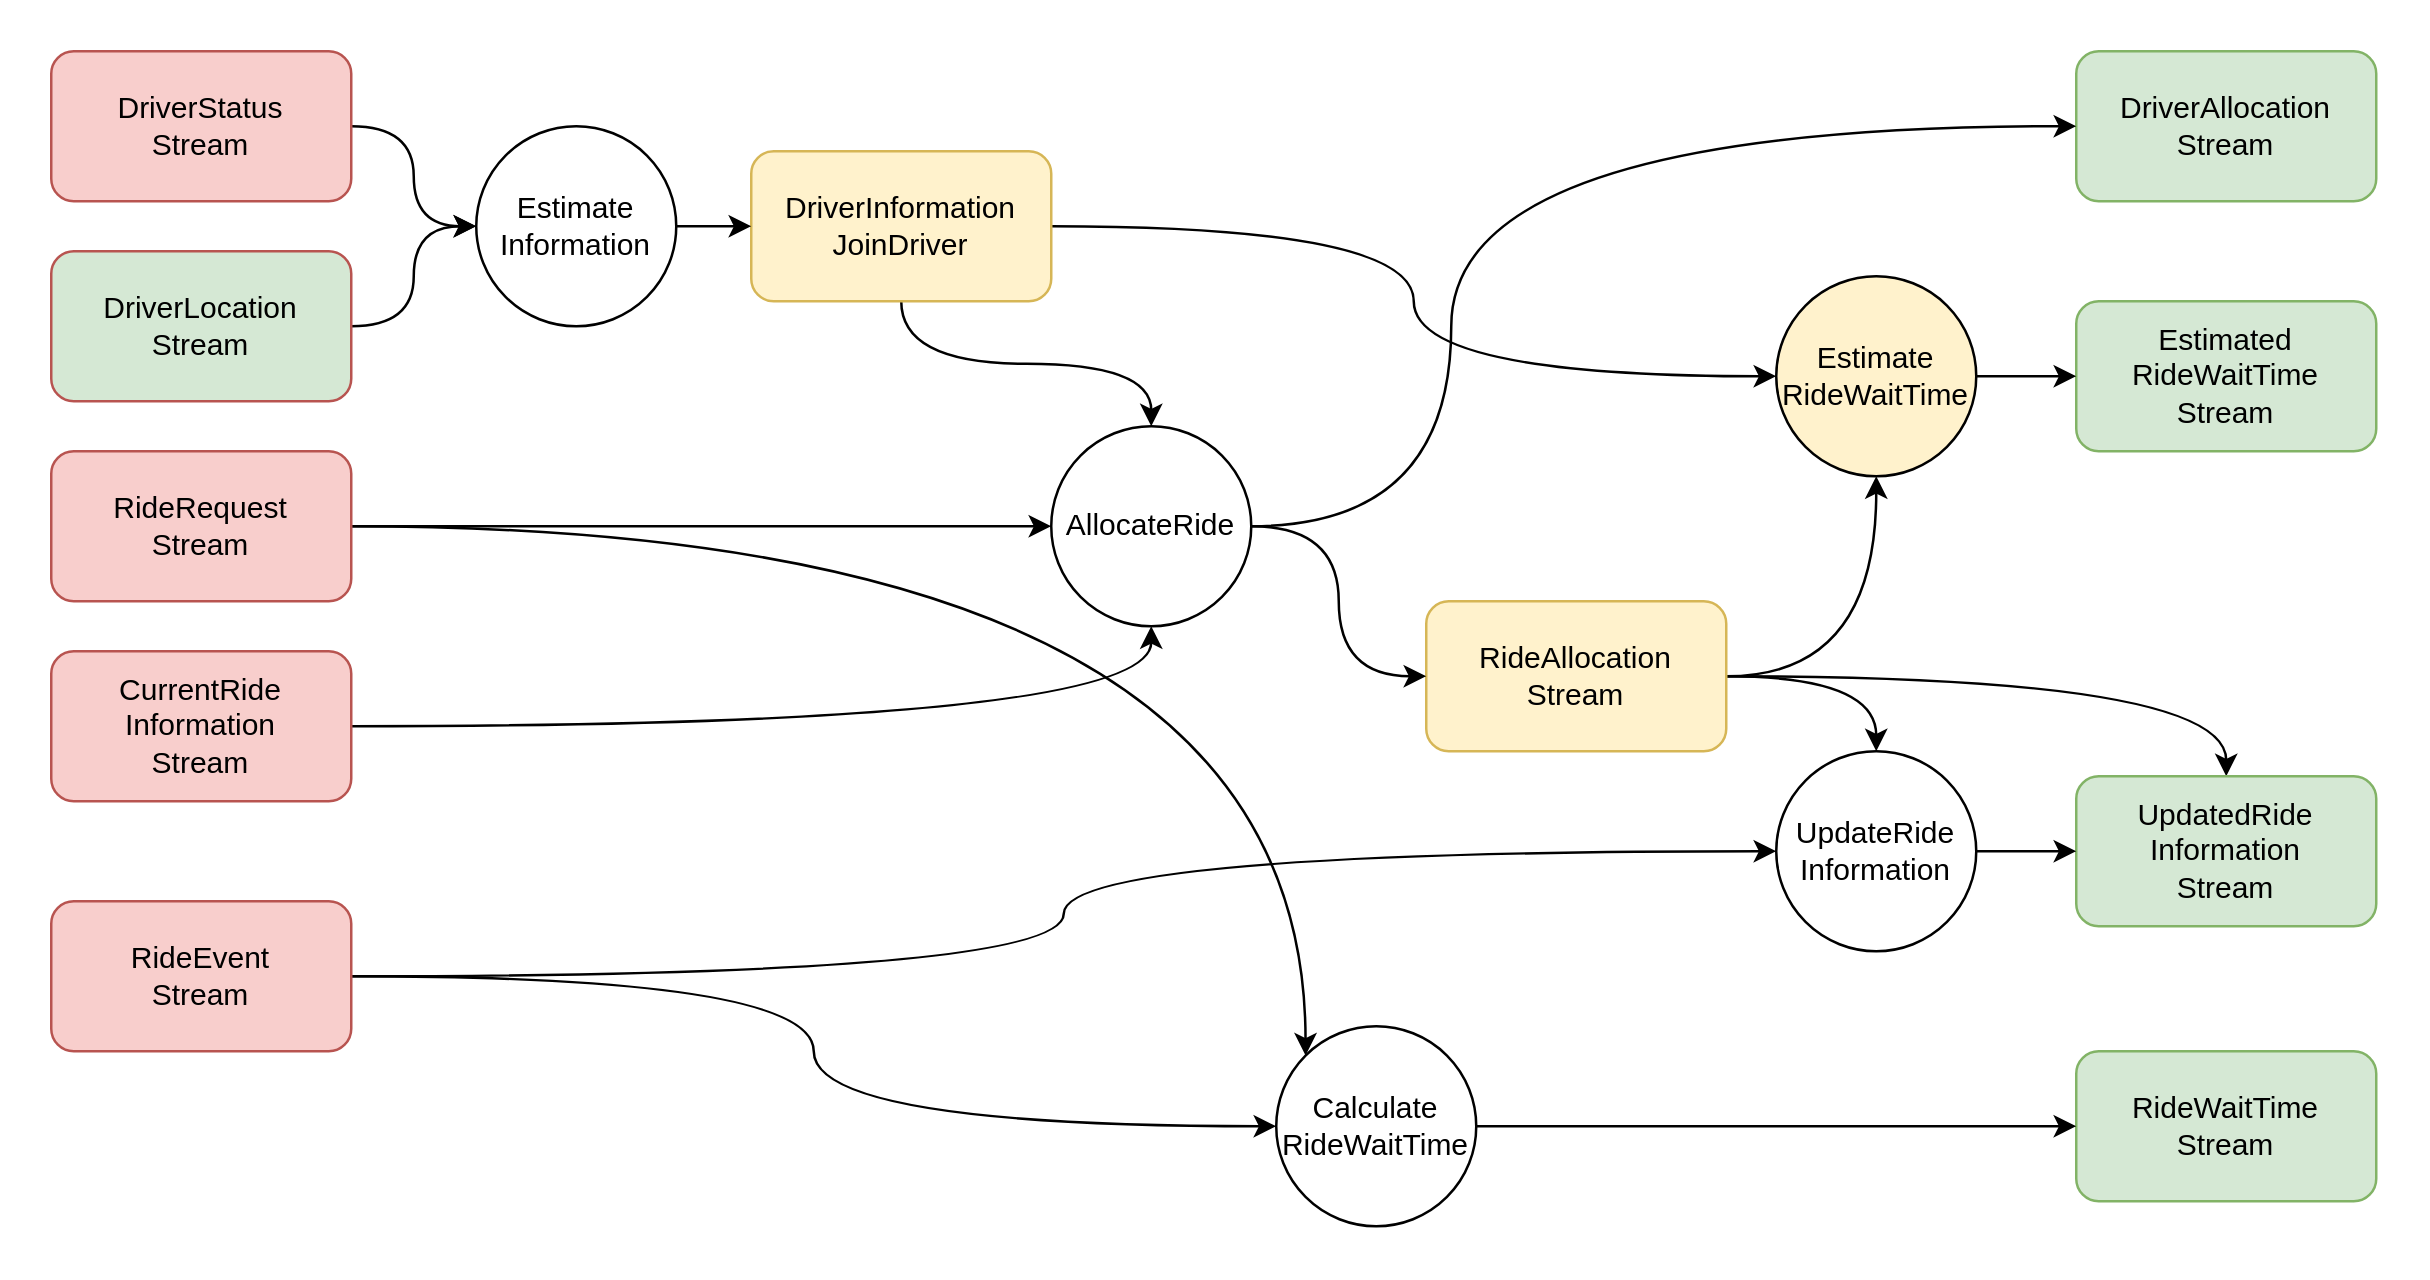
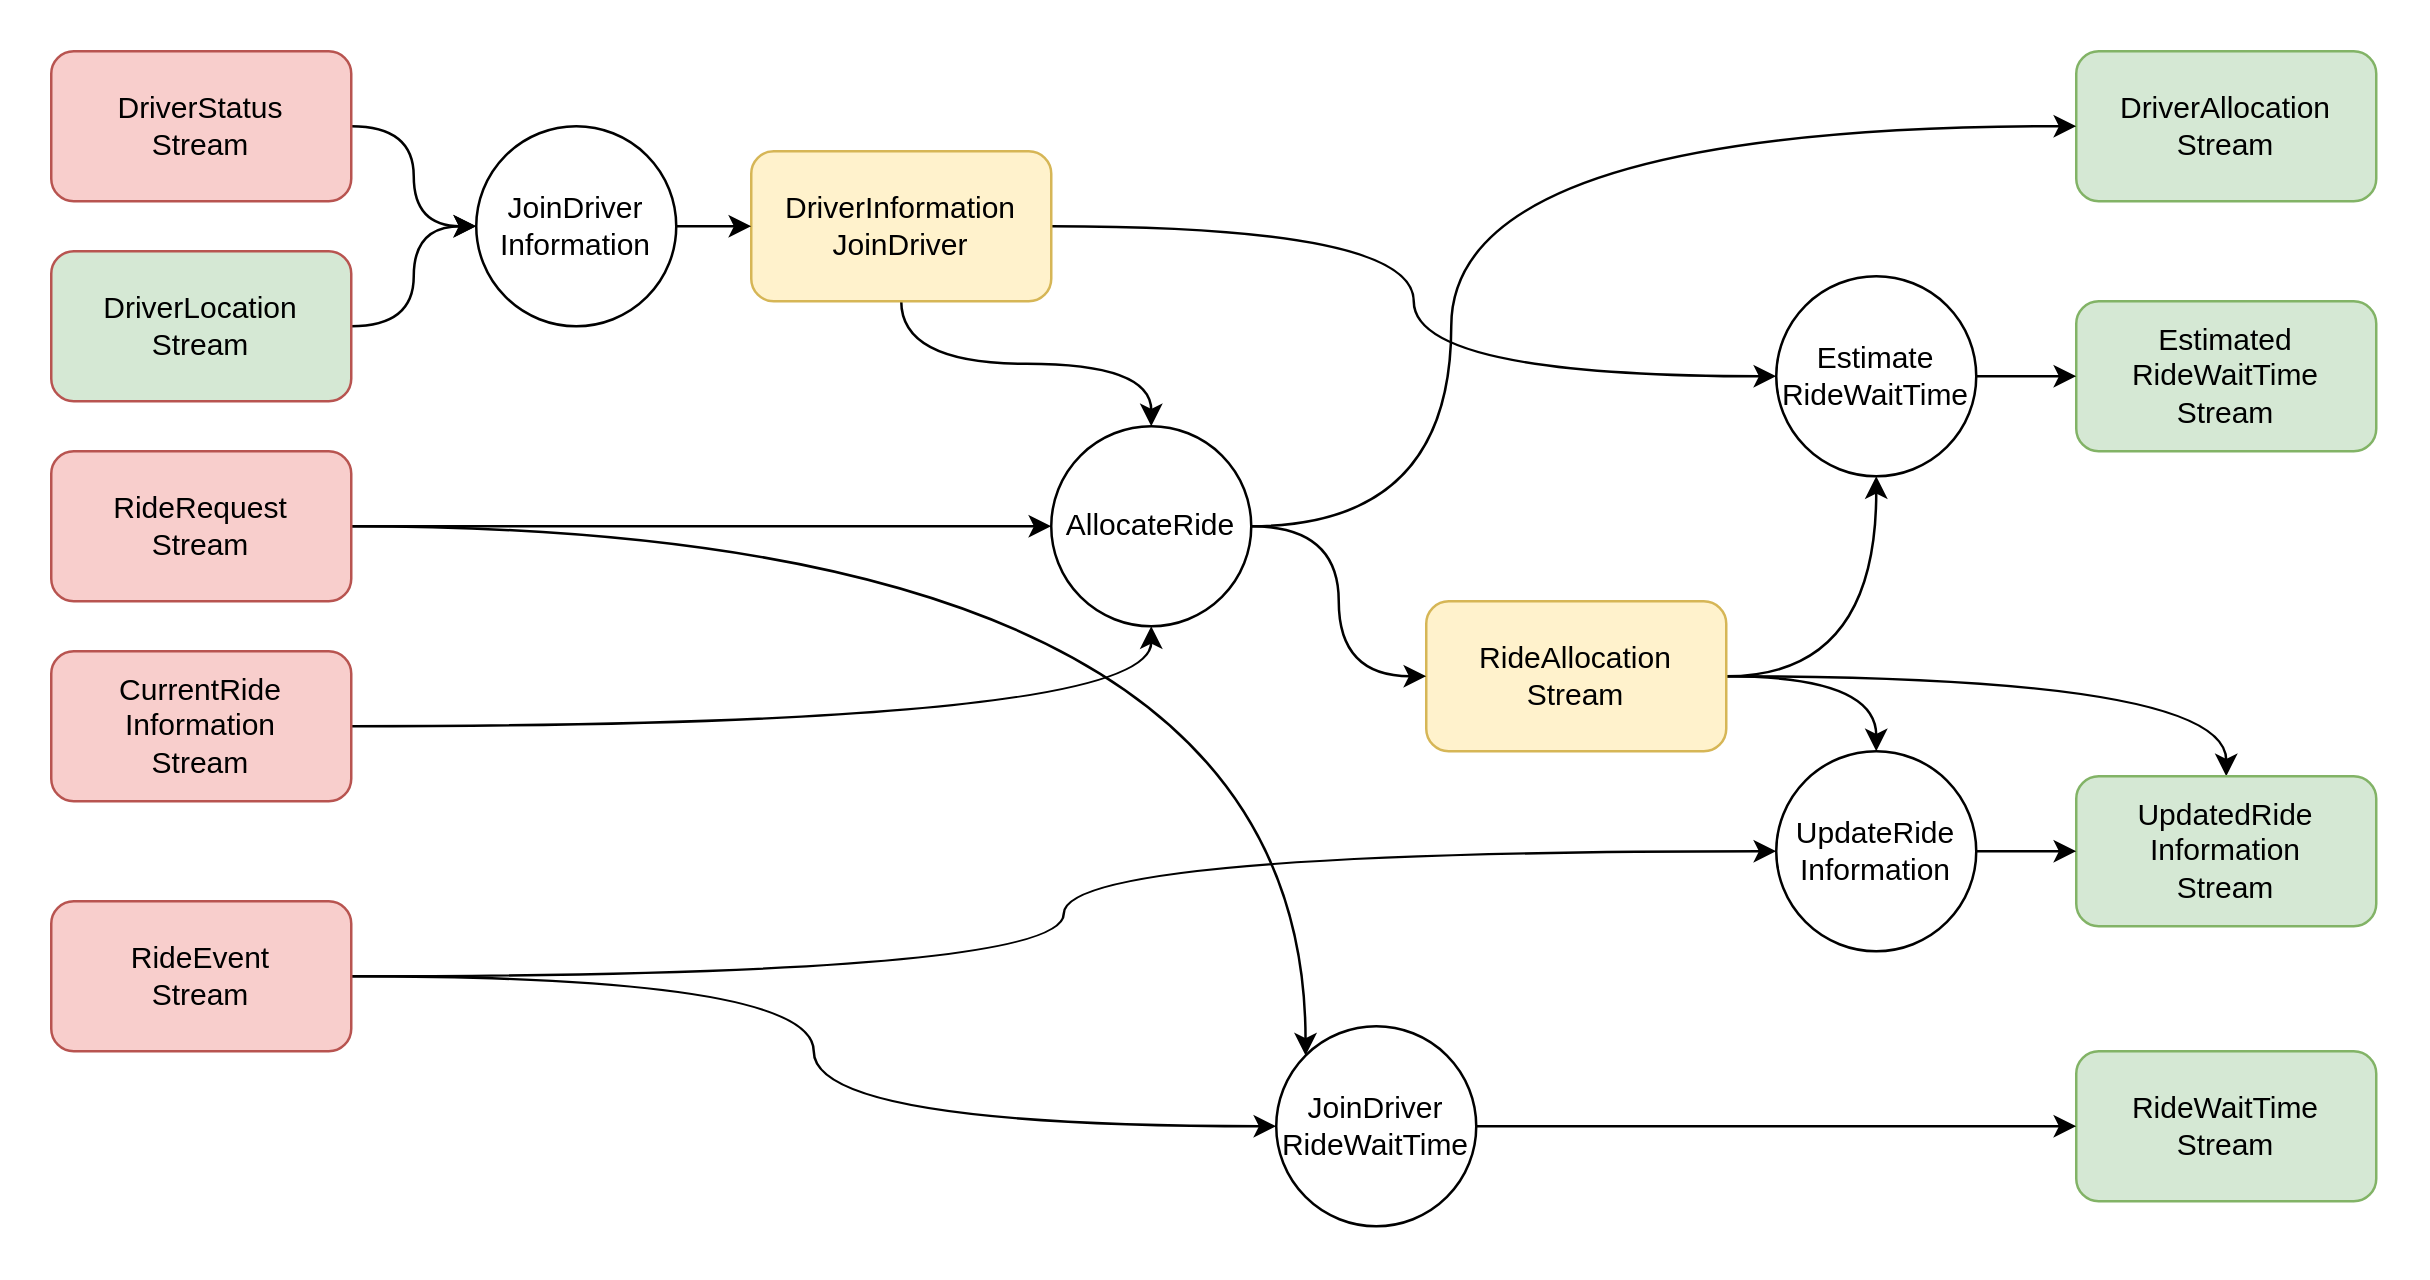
(576, 226) -> (576, 226)
(1876, 376) -> (1876, 376)
(1376, 1126) -> (1376, 1126)
